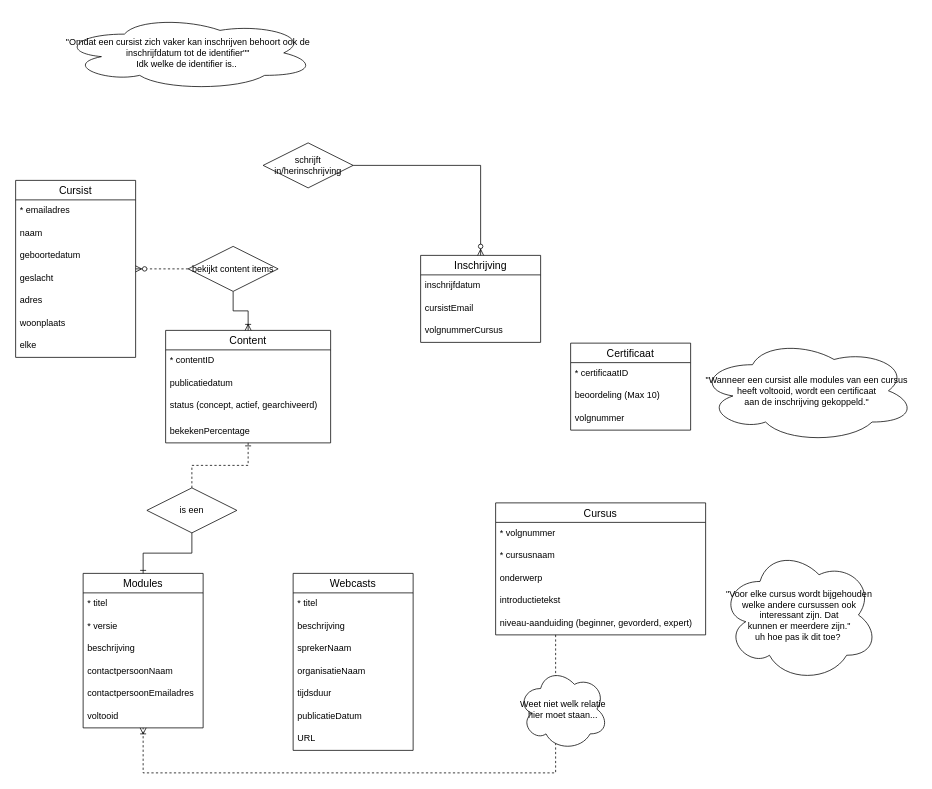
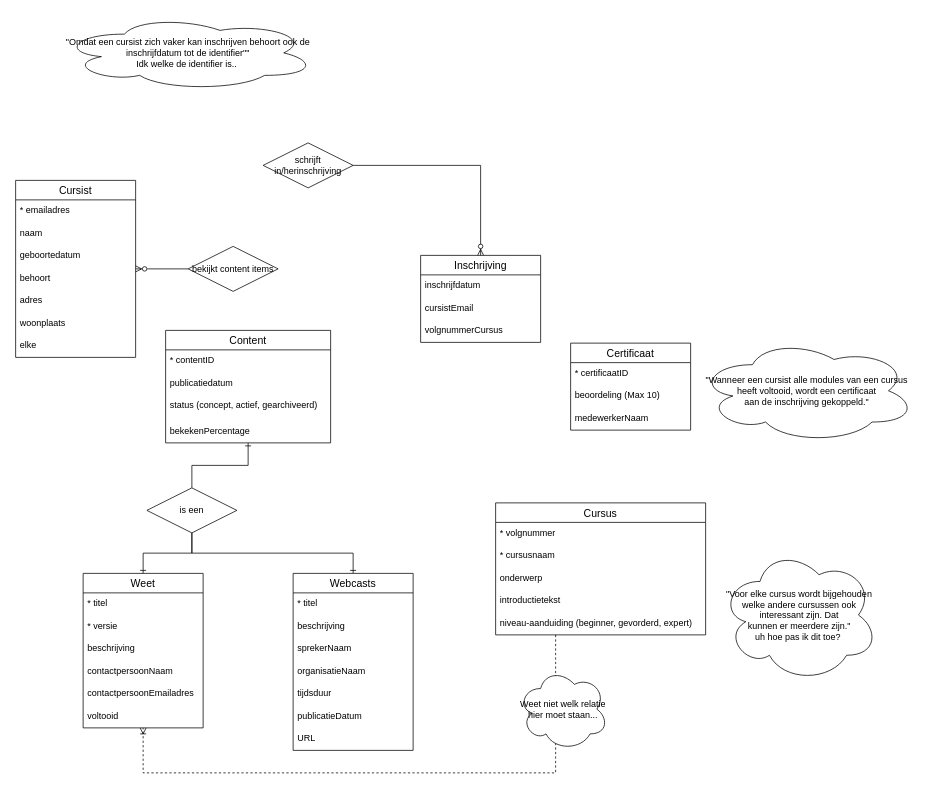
(167, 269) -> (167, 269)
(38, 278) -> (37, 278)
(240, 311) -> none
(599, 418) -> (610, 418)
(221, 465) -> (221, 465)
none -> (283, 553)
(143, 584) -> (143, 584)
